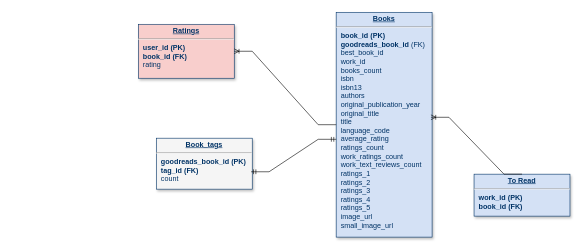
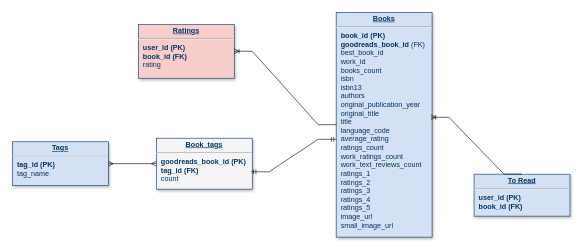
none -> (60, 164)
none -> (132, 164)
(497, 187) -> (497, 187)
